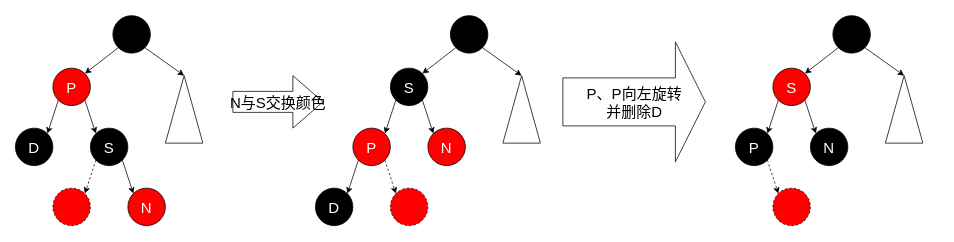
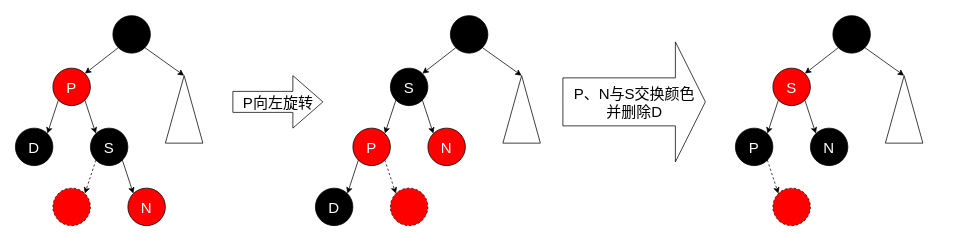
(278, 102) -> (278, 102)
(635, 102) -> (635, 102)
